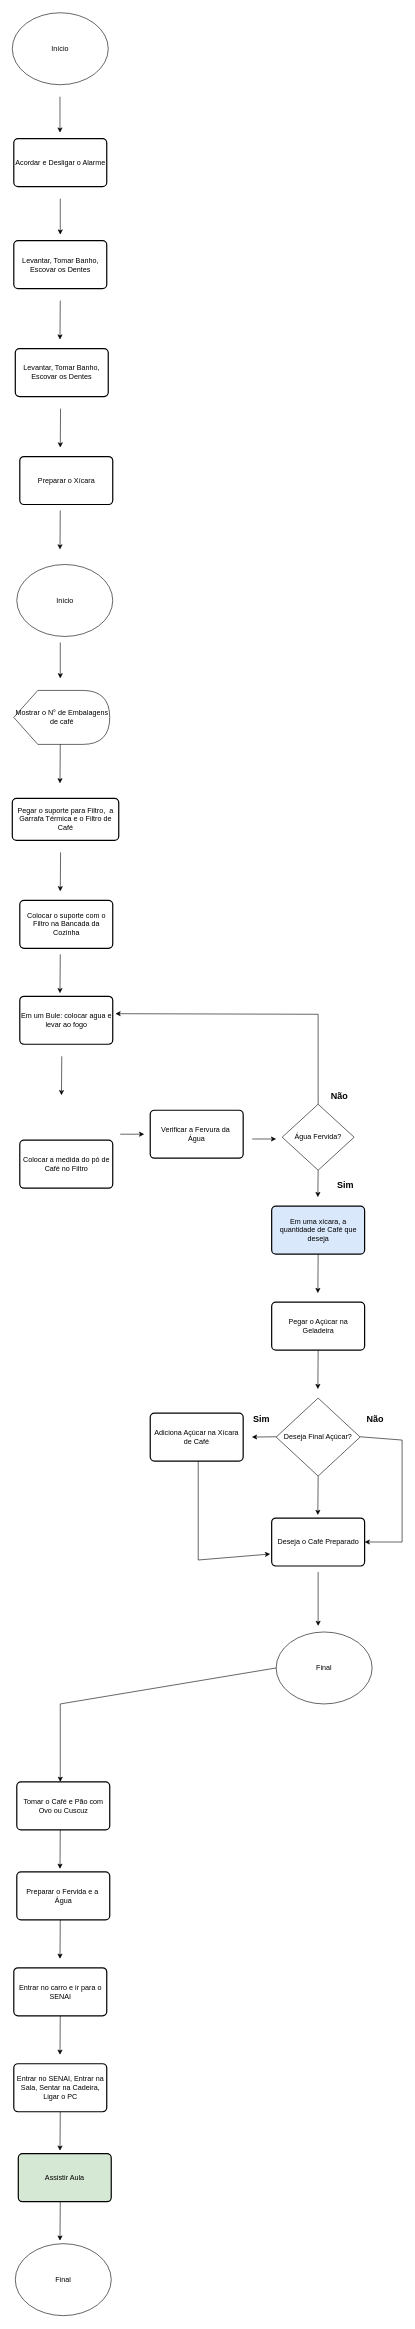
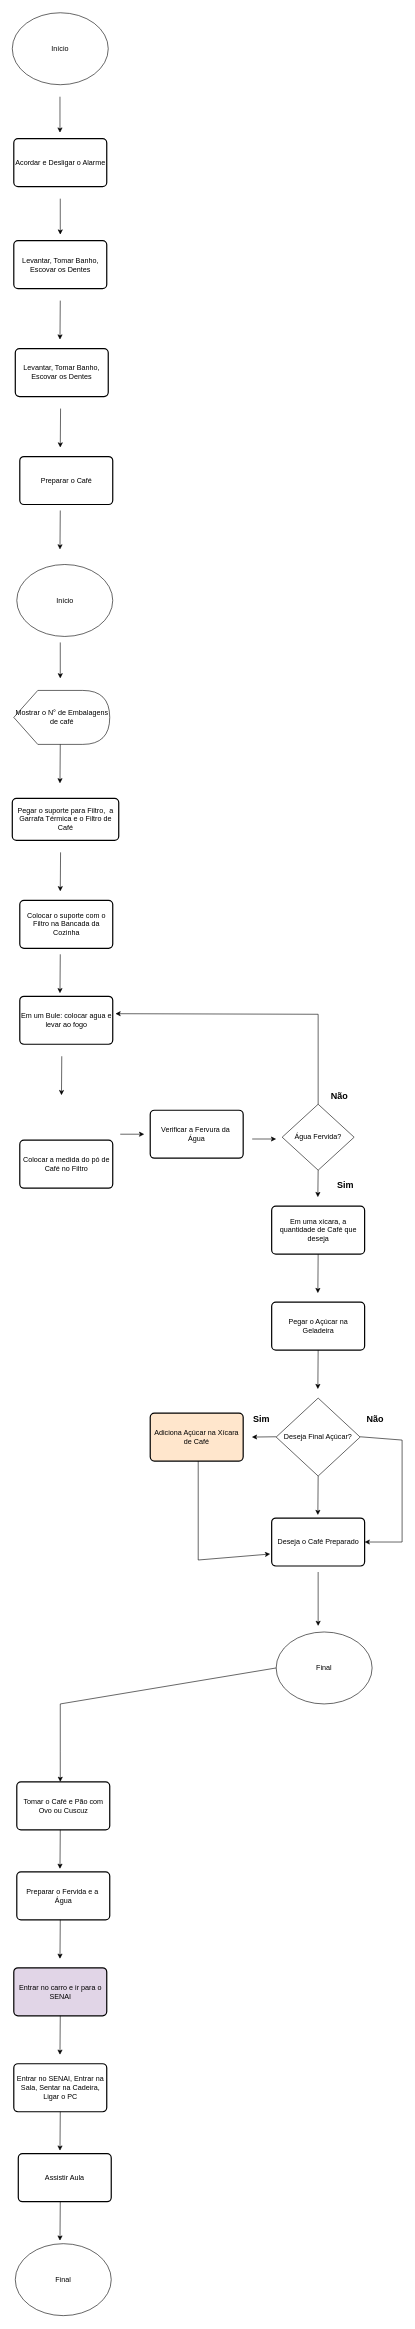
(67, 480) -> (67, 480)
(318, 1230) -> (318, 1230)
(197, 1437) -> (197, 1437)
(60, 1992) -> (60, 1992)
(65, 2178) -> (65, 2178)
